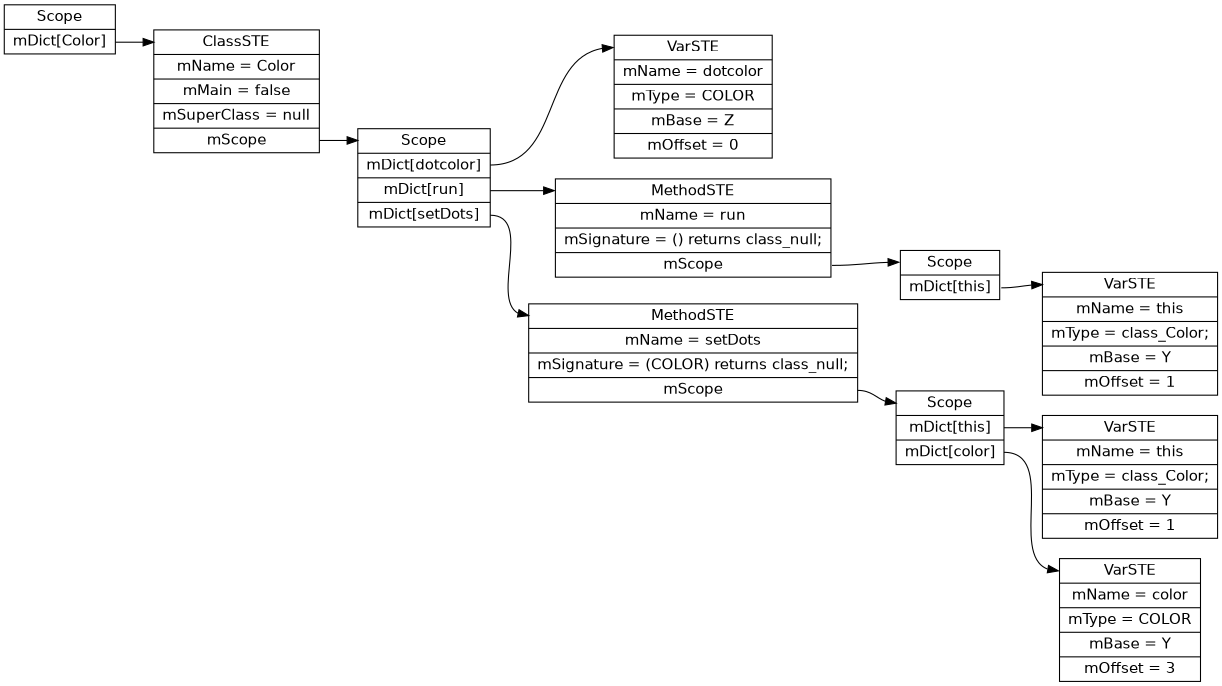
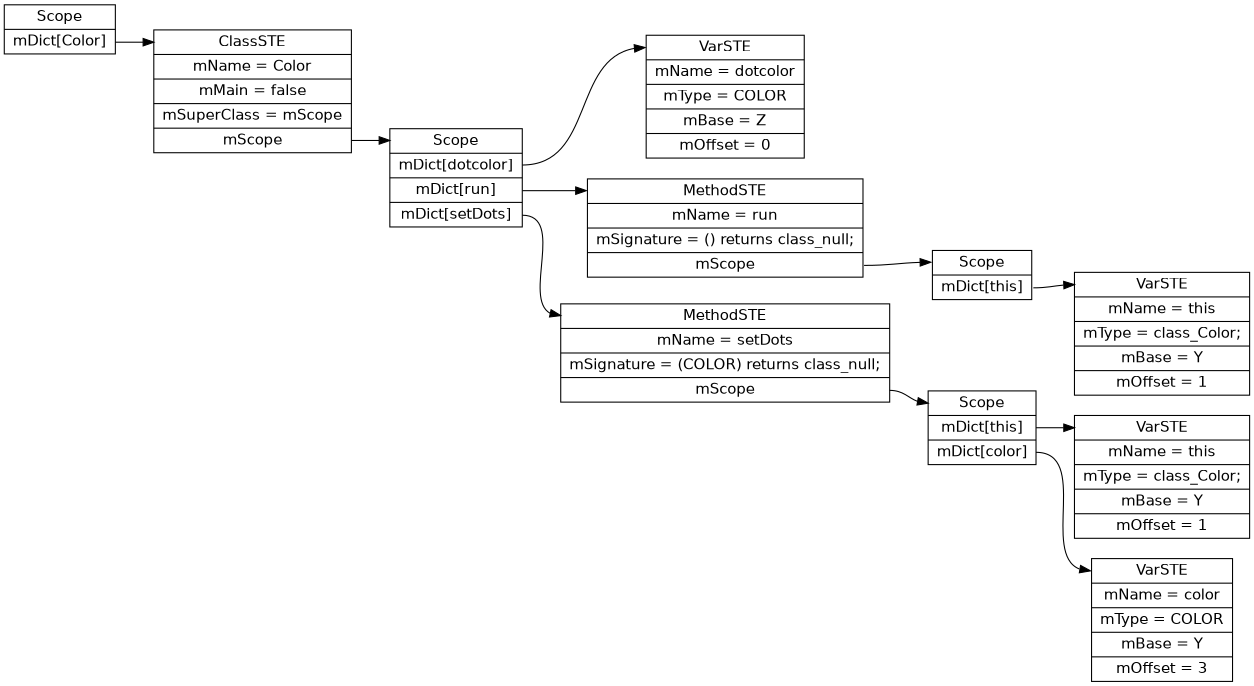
(237, 115) -> (253, 115)
